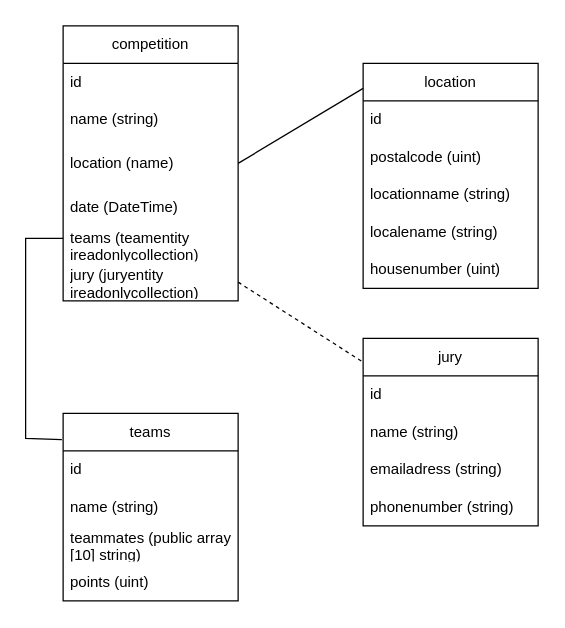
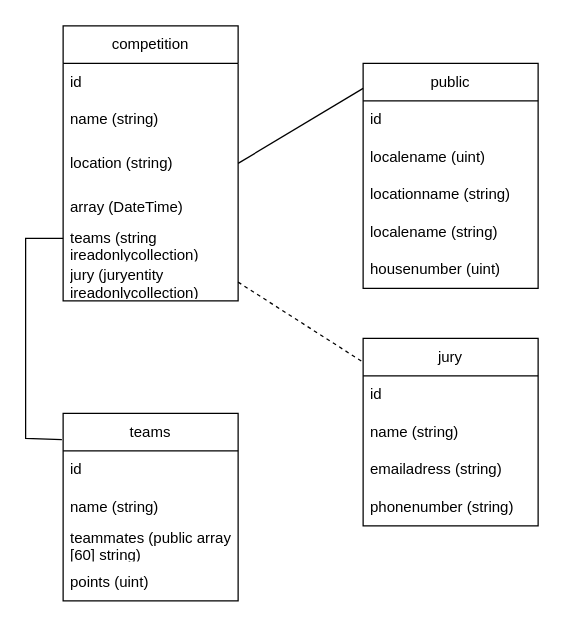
(451, 82) -> (451, 82)
(436, 157) -> (434, 157)
(128, 163) -> (134, 163)
(130, 207) -> (134, 207)
(152, 244) -> (152, 244)
(152, 544) -> (152, 544)
